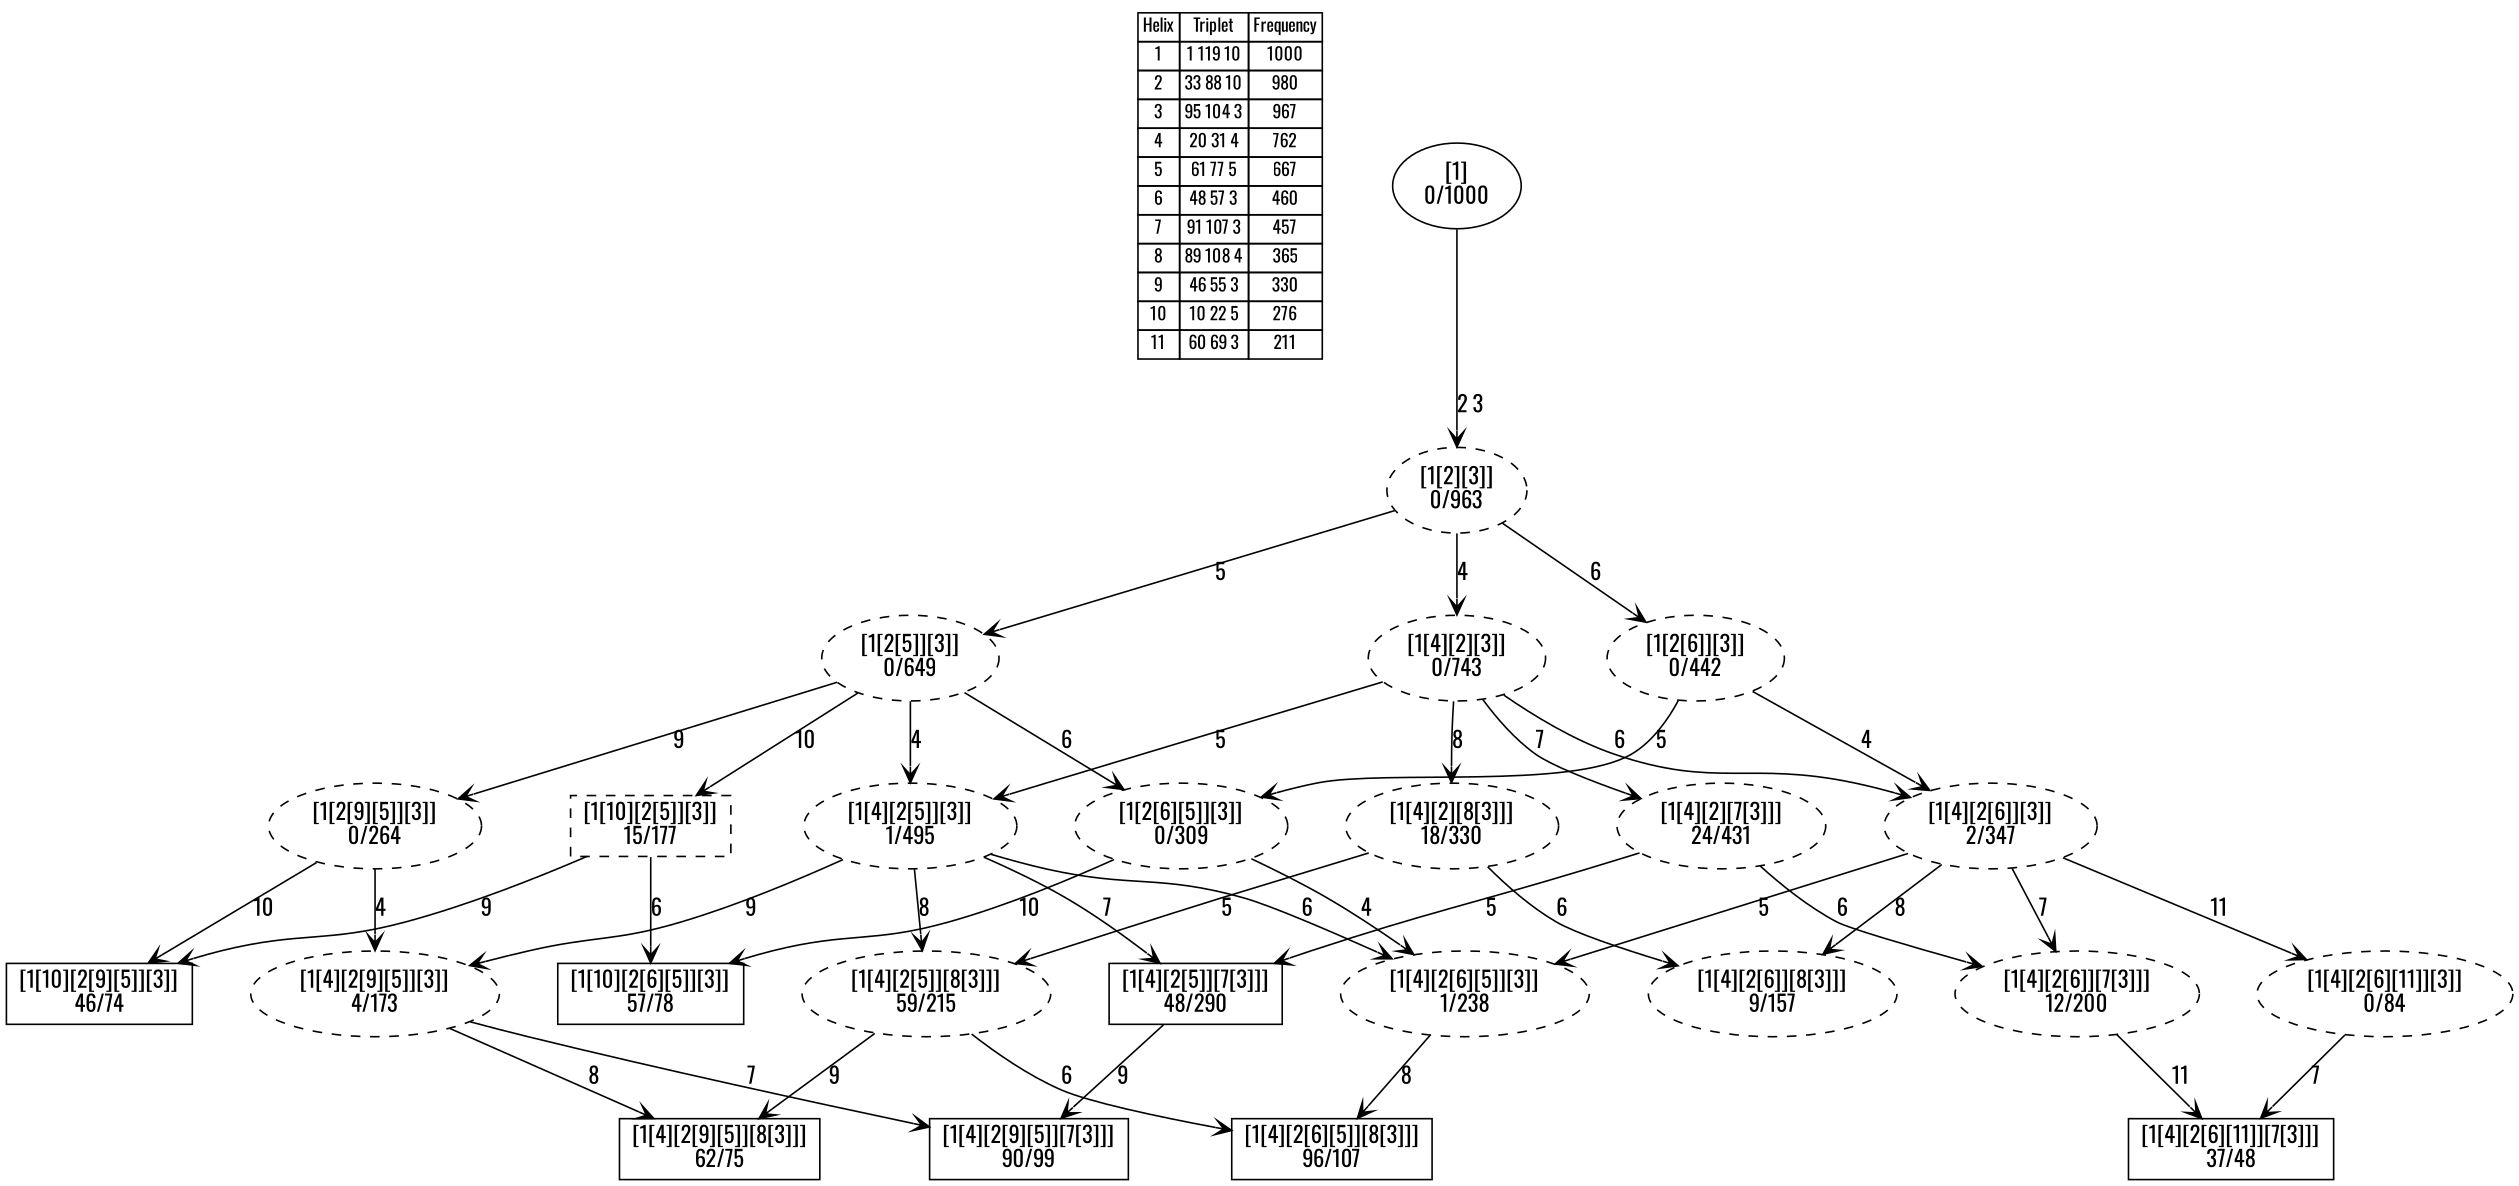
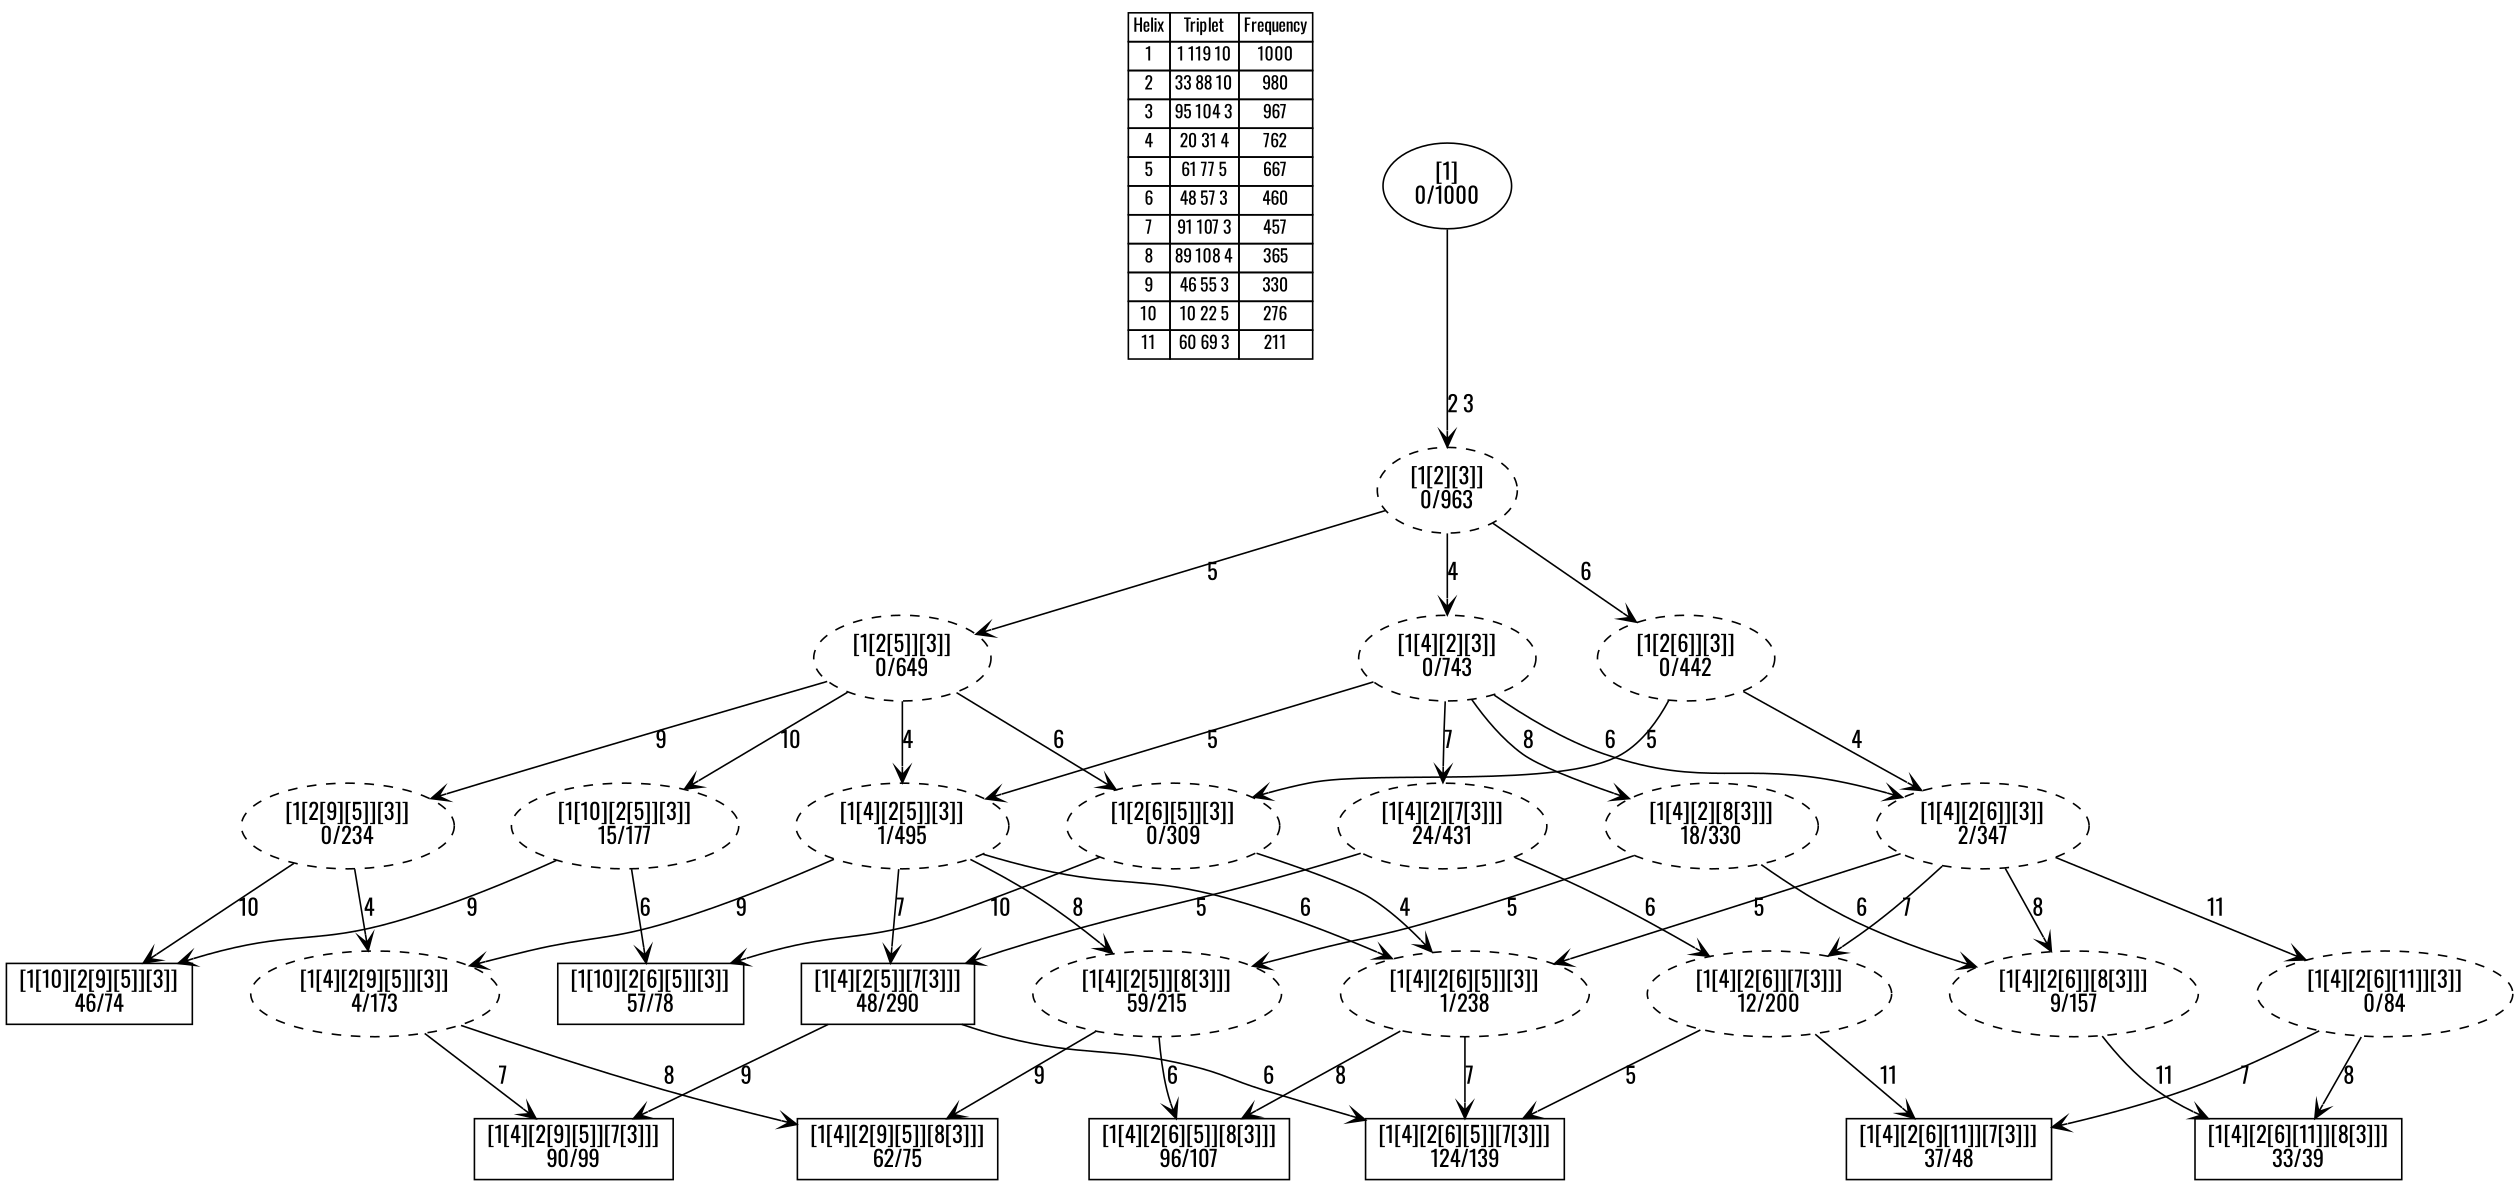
(375, 826) -> (348, 826)
(651, 826) -> (625, 826)
none -> (1465, 1149)
none -> (2298, 1149)
